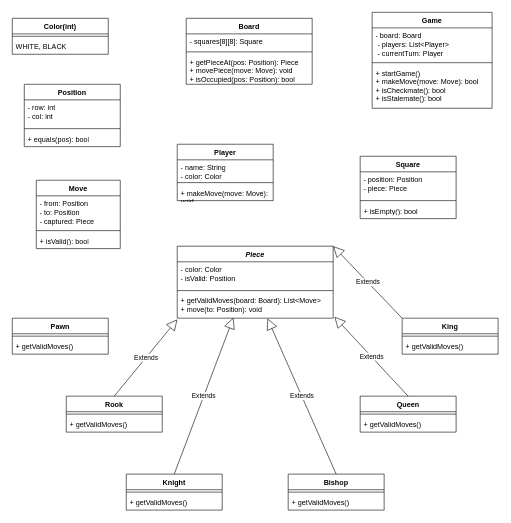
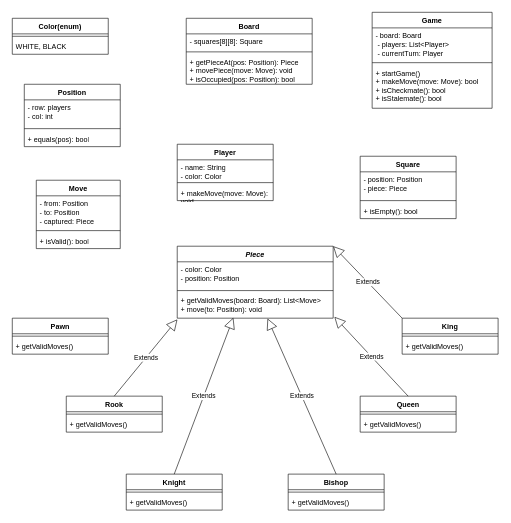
(60, 27) -> (60, 27)
(44, 113) -> (52, 113)
(212, 275) -> (215, 275)
